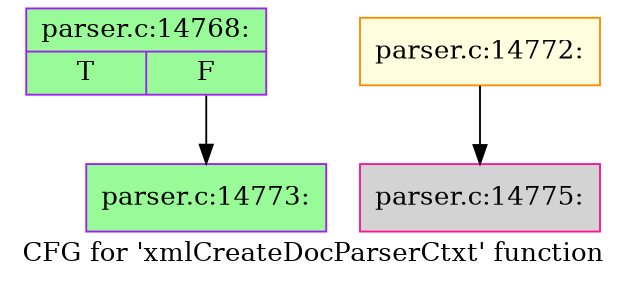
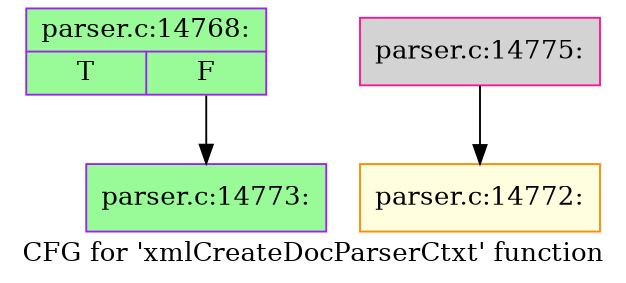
(480, 115) -> (480, 115)
